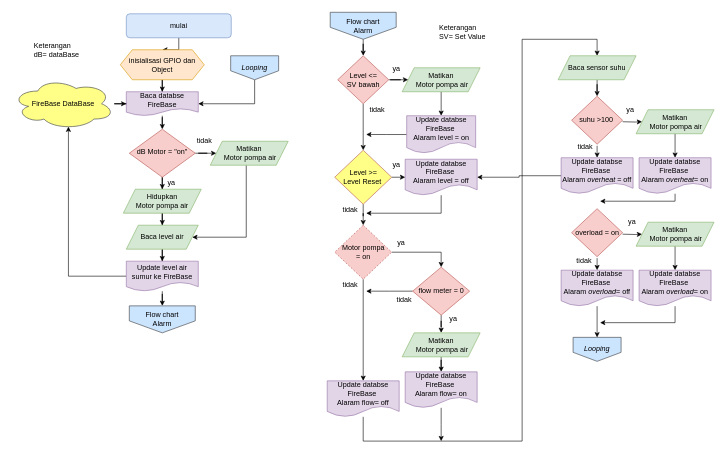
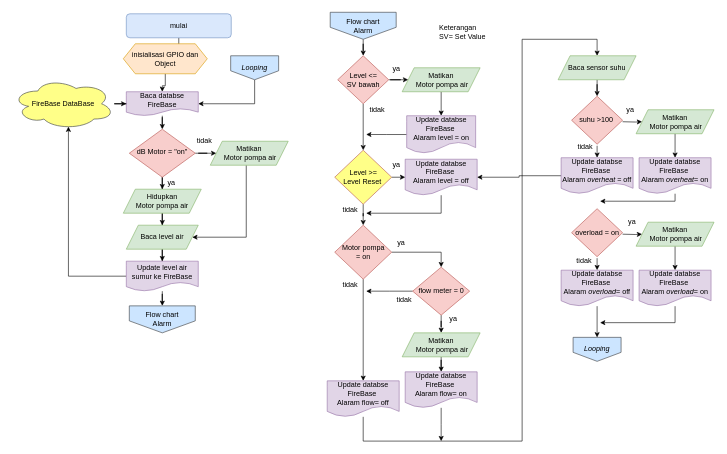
(65, 50) -> none
(162, 65) -> (165, 59)
(363, 252) -> (363, 252)
